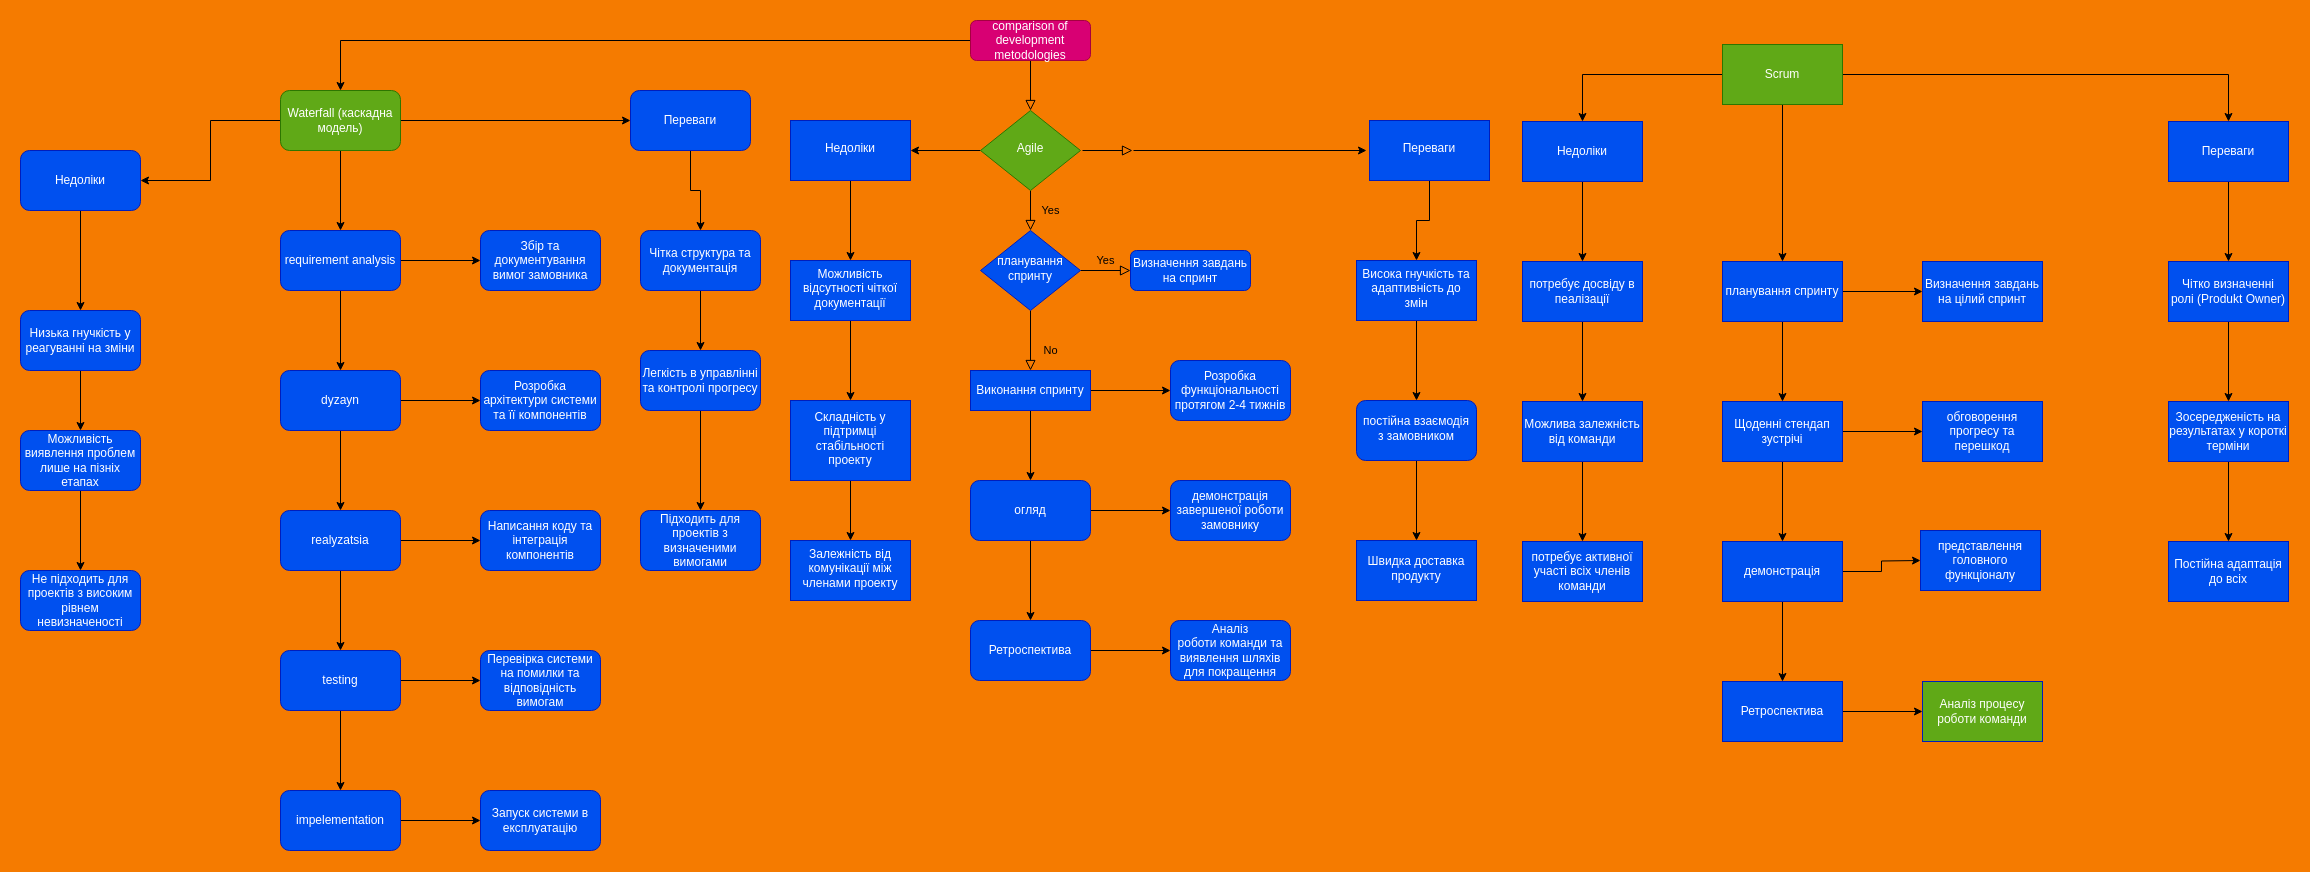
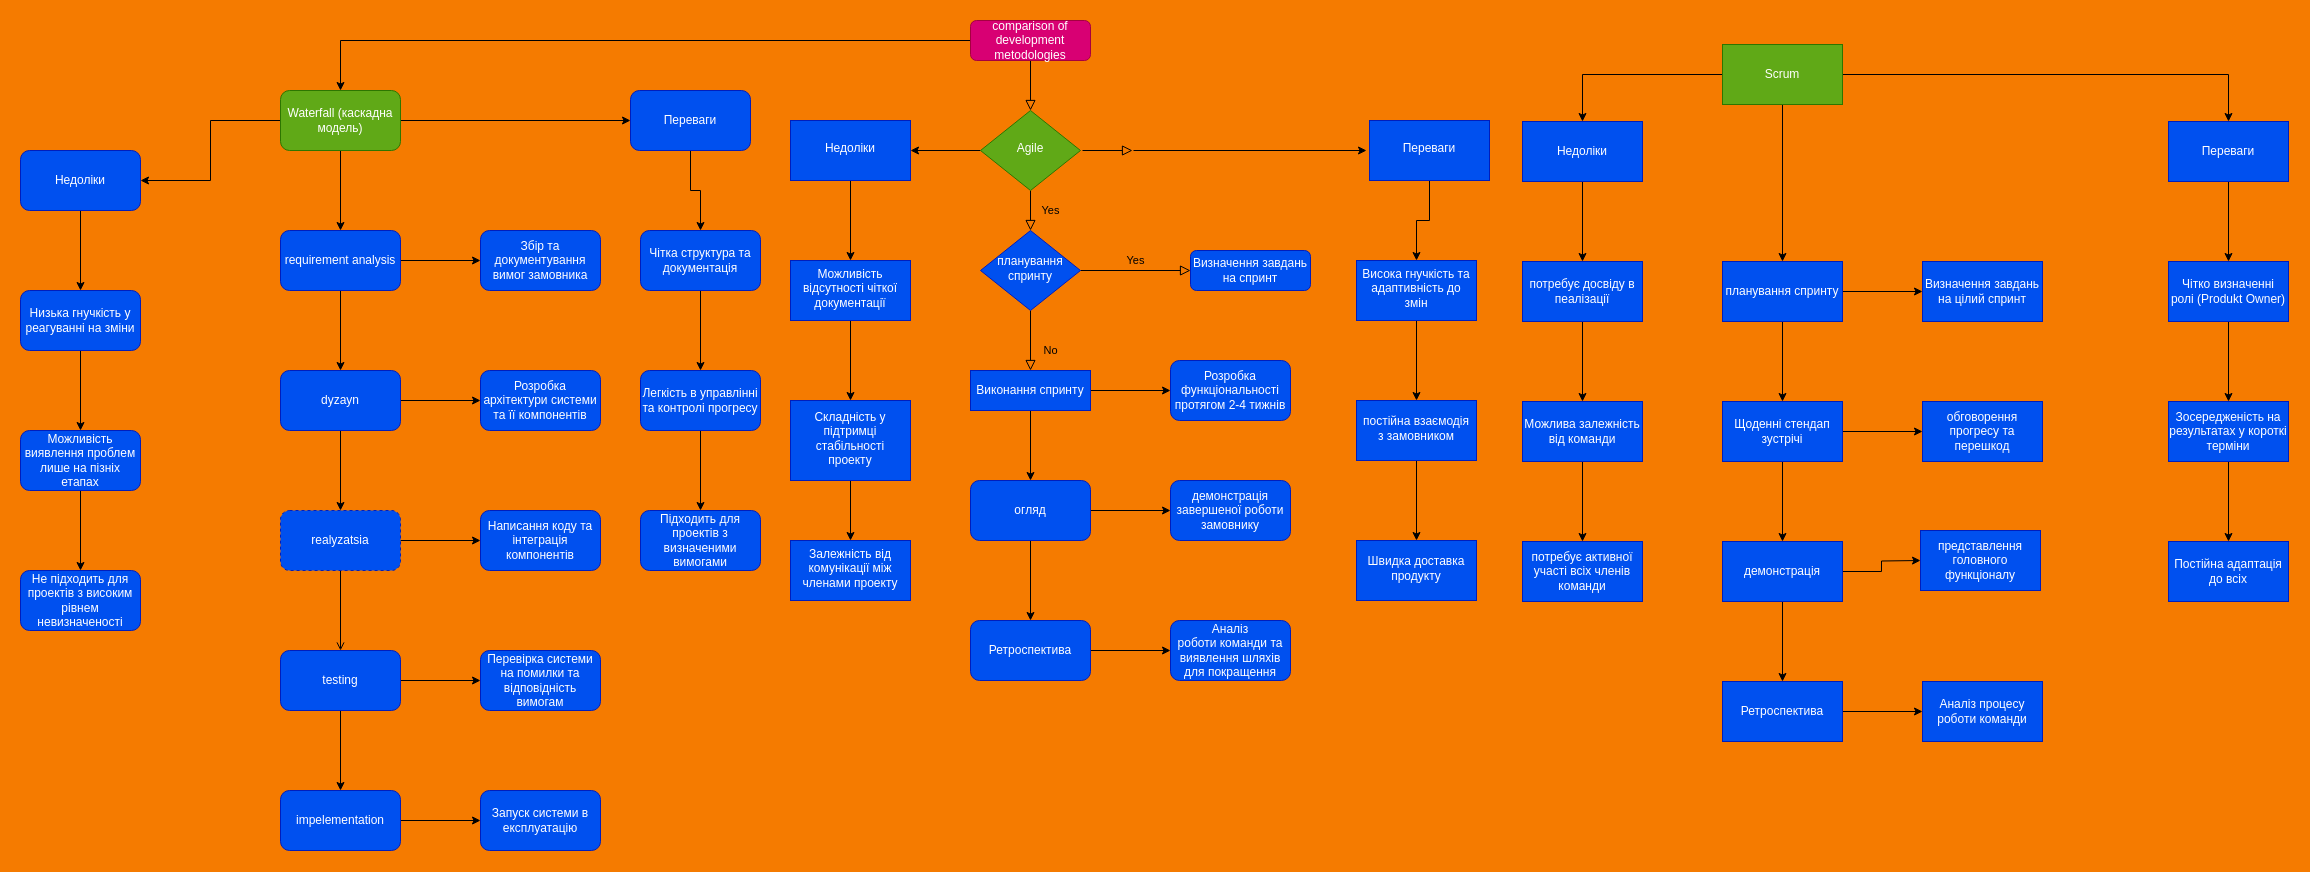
(1191, 271) -> (1251, 271)
(81, 341) -> (81, 321)
(701, 381) -> (701, 401)
(1417, 431) -> (1417, 431)
(341, 541) -> (341, 541)
(341, 642) -> (341, 644)
(1983, 712) -> (1983, 712)
